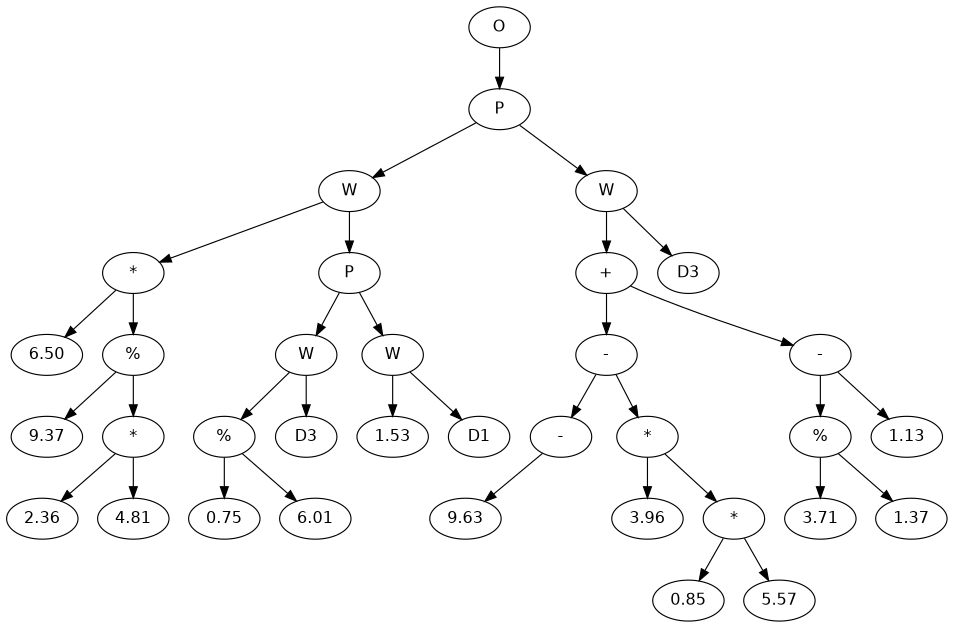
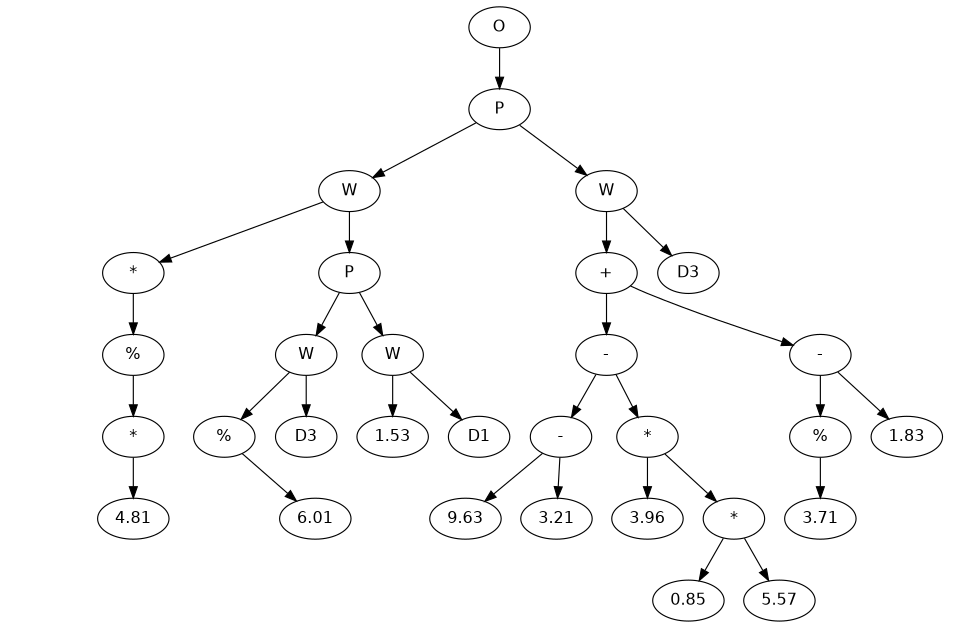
(47, 355) -> none
(47, 437) -> none
(907, 437) -> (907, 437)
(42, 519) -> none
(224, 519) -> none
none -> (556, 519)
(911, 519) -> none
